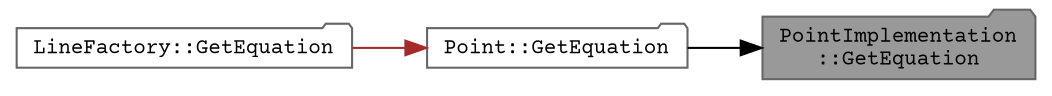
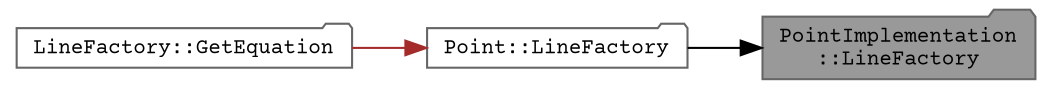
(557, 48) -> (557, 48)
(899, 48) -> (899, 48)
